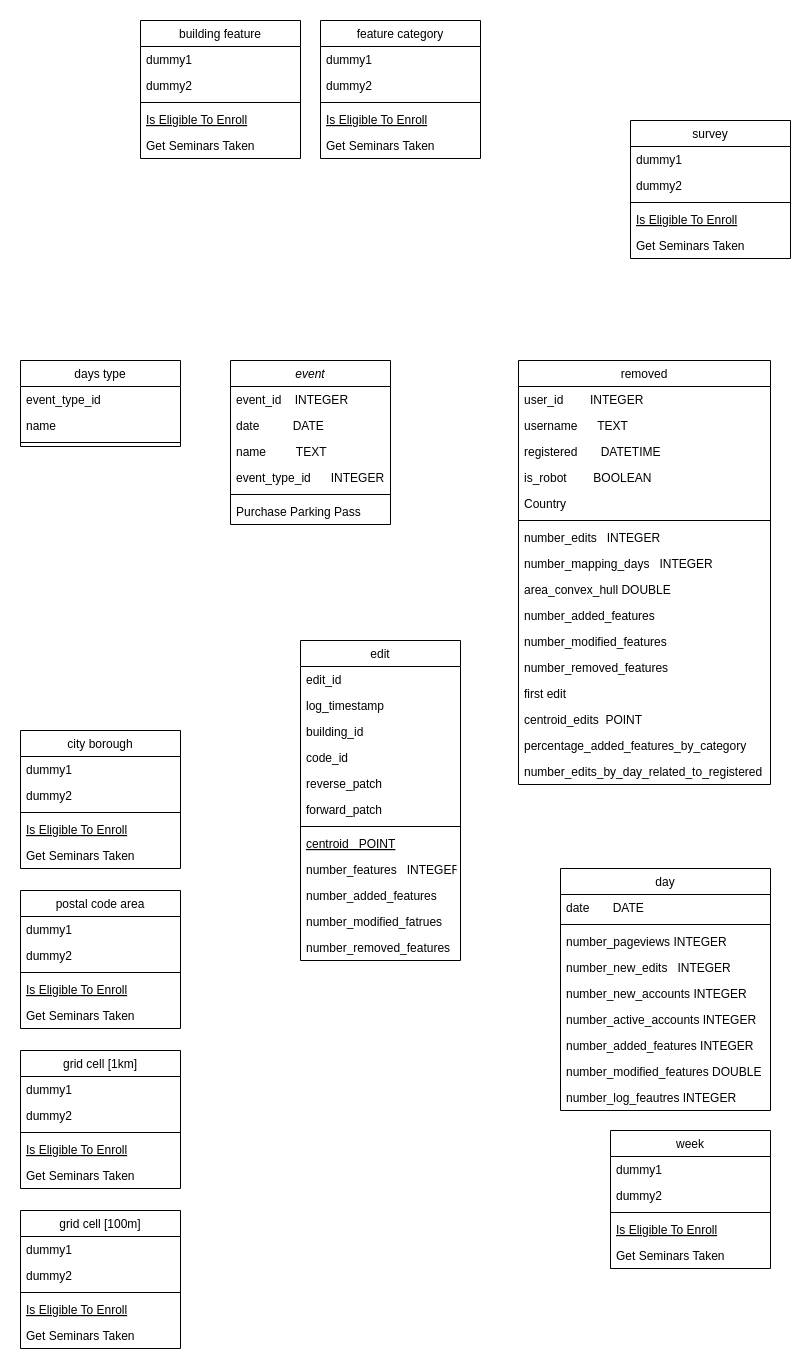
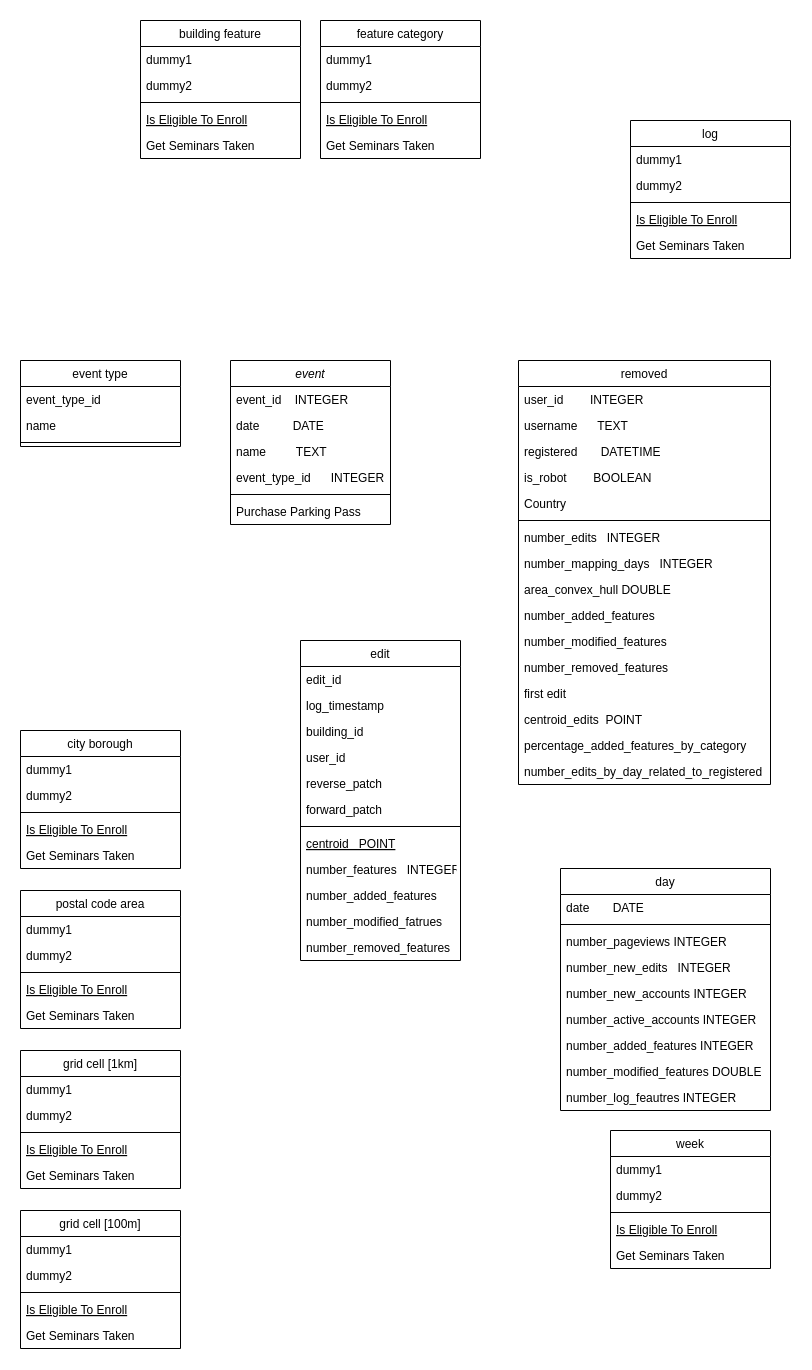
(710, 134) -> (710, 134)
(100, 374) -> (100, 374)
(328, 758) -> (328, 758)
